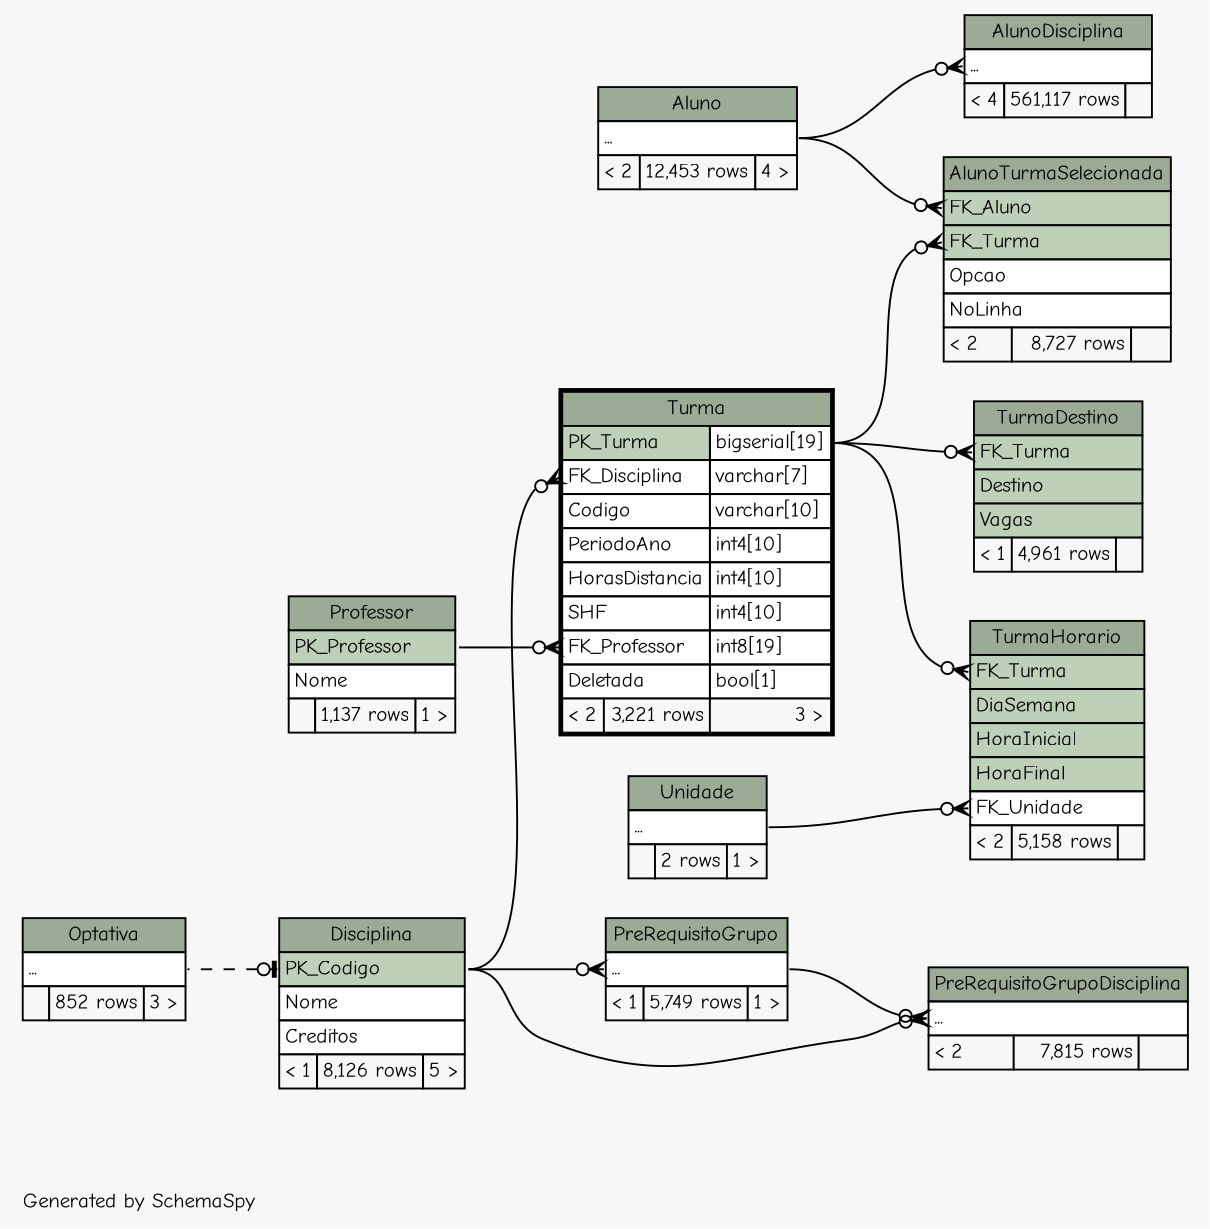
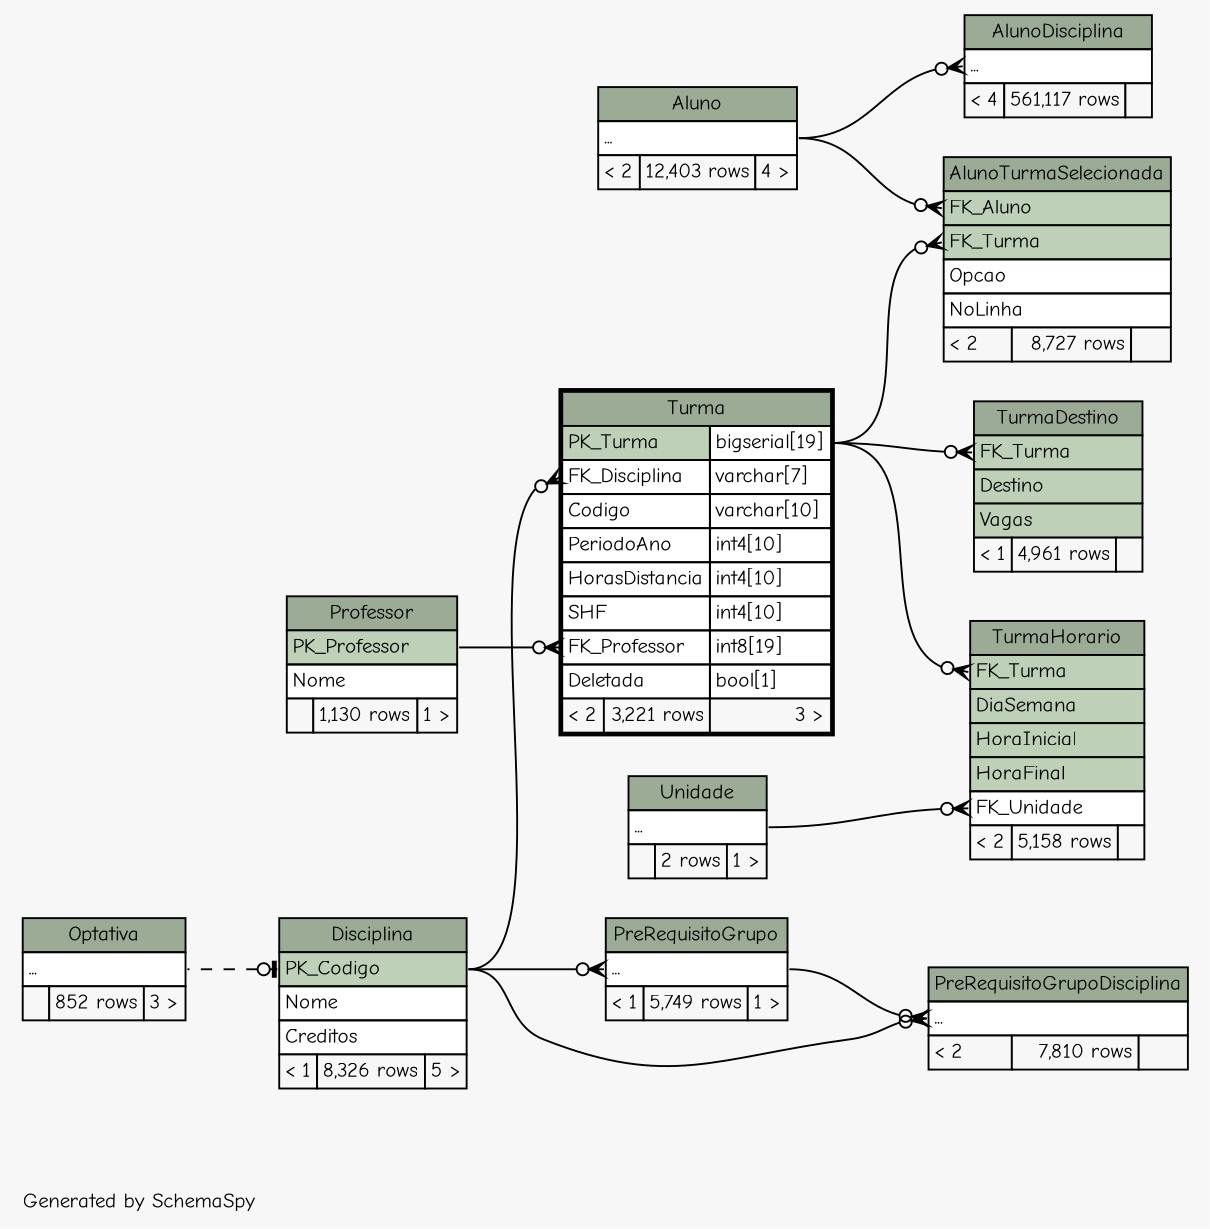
(698, 171) -> (698, 171)
(365, 715) -> (365, 715)
(1087, 1052) -> (1086, 1052)
(370, 1071) -> (371, 1071)
